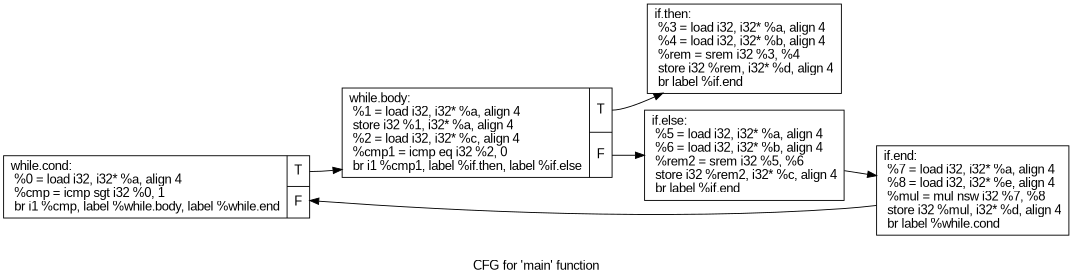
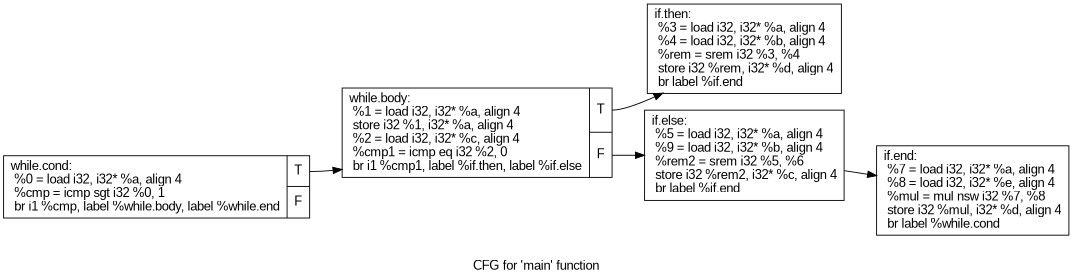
(738, 148) -> (738, 148)
(598, 214) -> none
